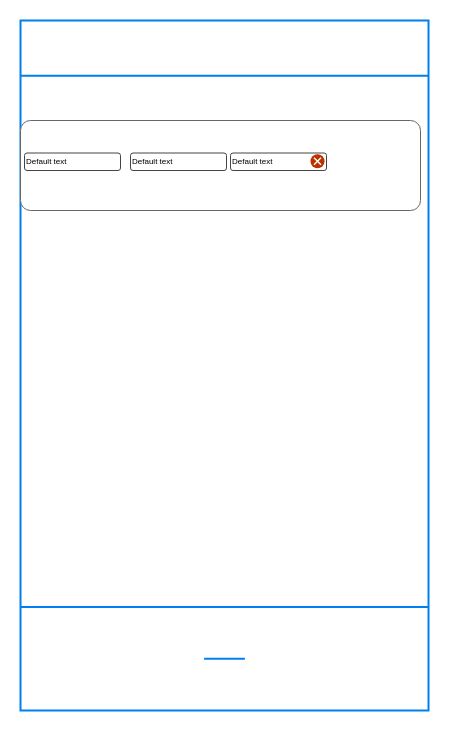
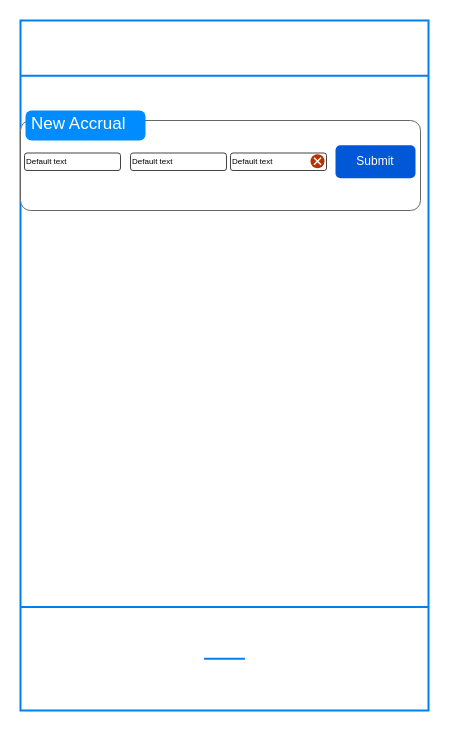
none -> (86, 126)
none -> (376, 162)
